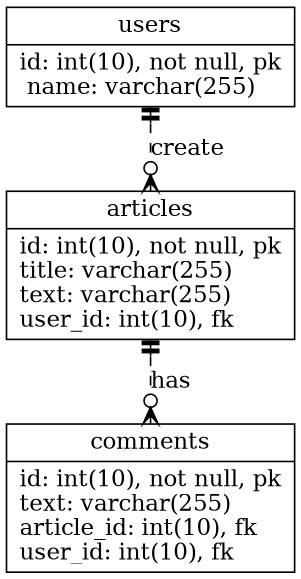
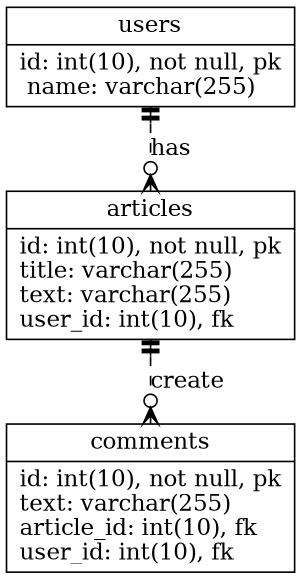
(188, 149) -> (171, 149)
(171, 382) -> (188, 382)
